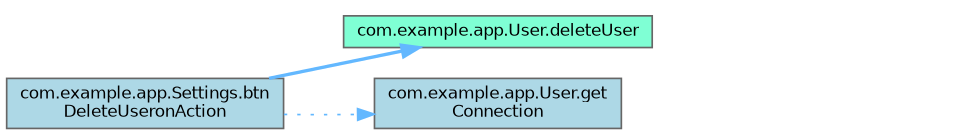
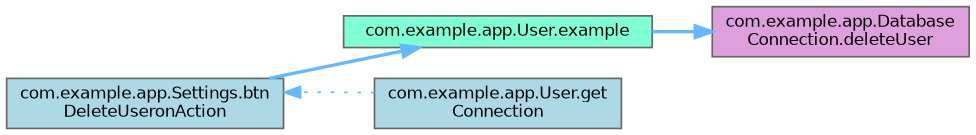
(498, 32) -> (498, 32)
none -> (841, 32)
(320, 115) -> (338, 92)
